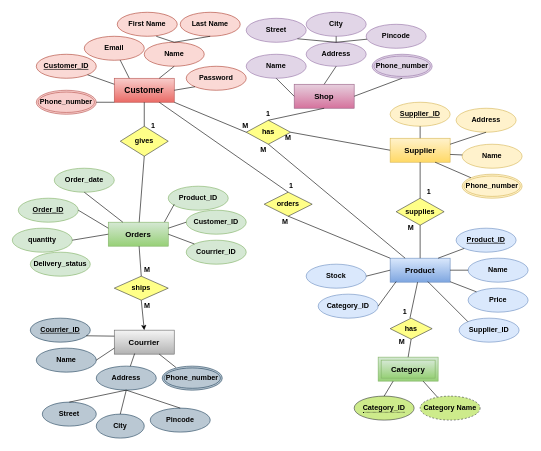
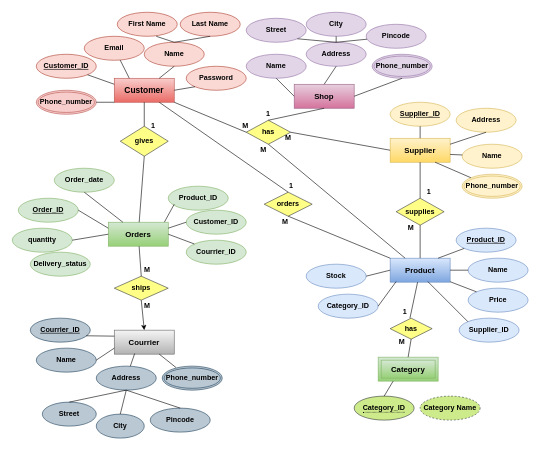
(430, 389) -> none
